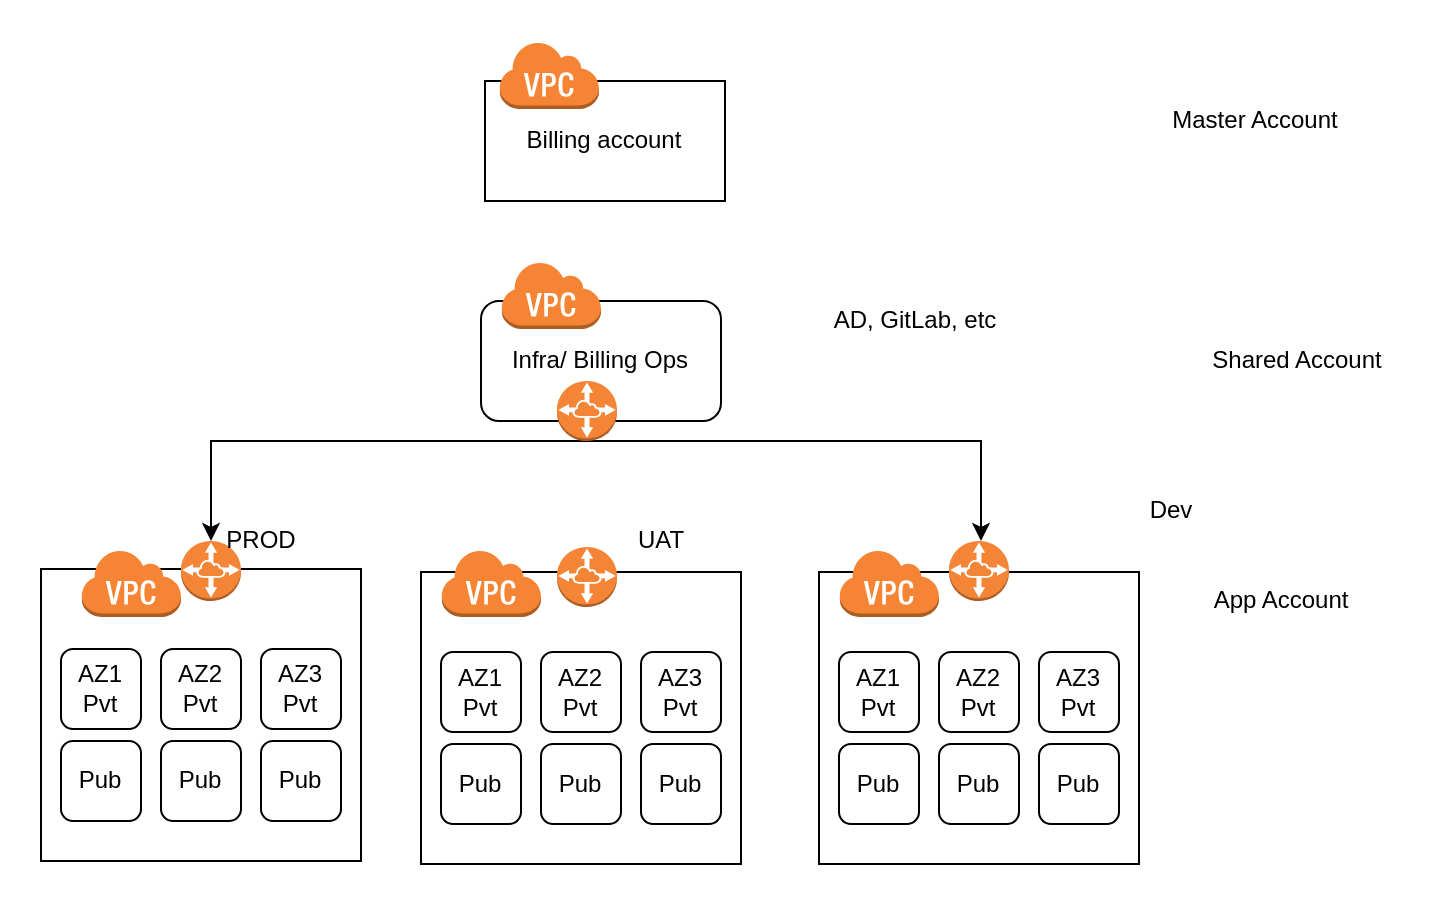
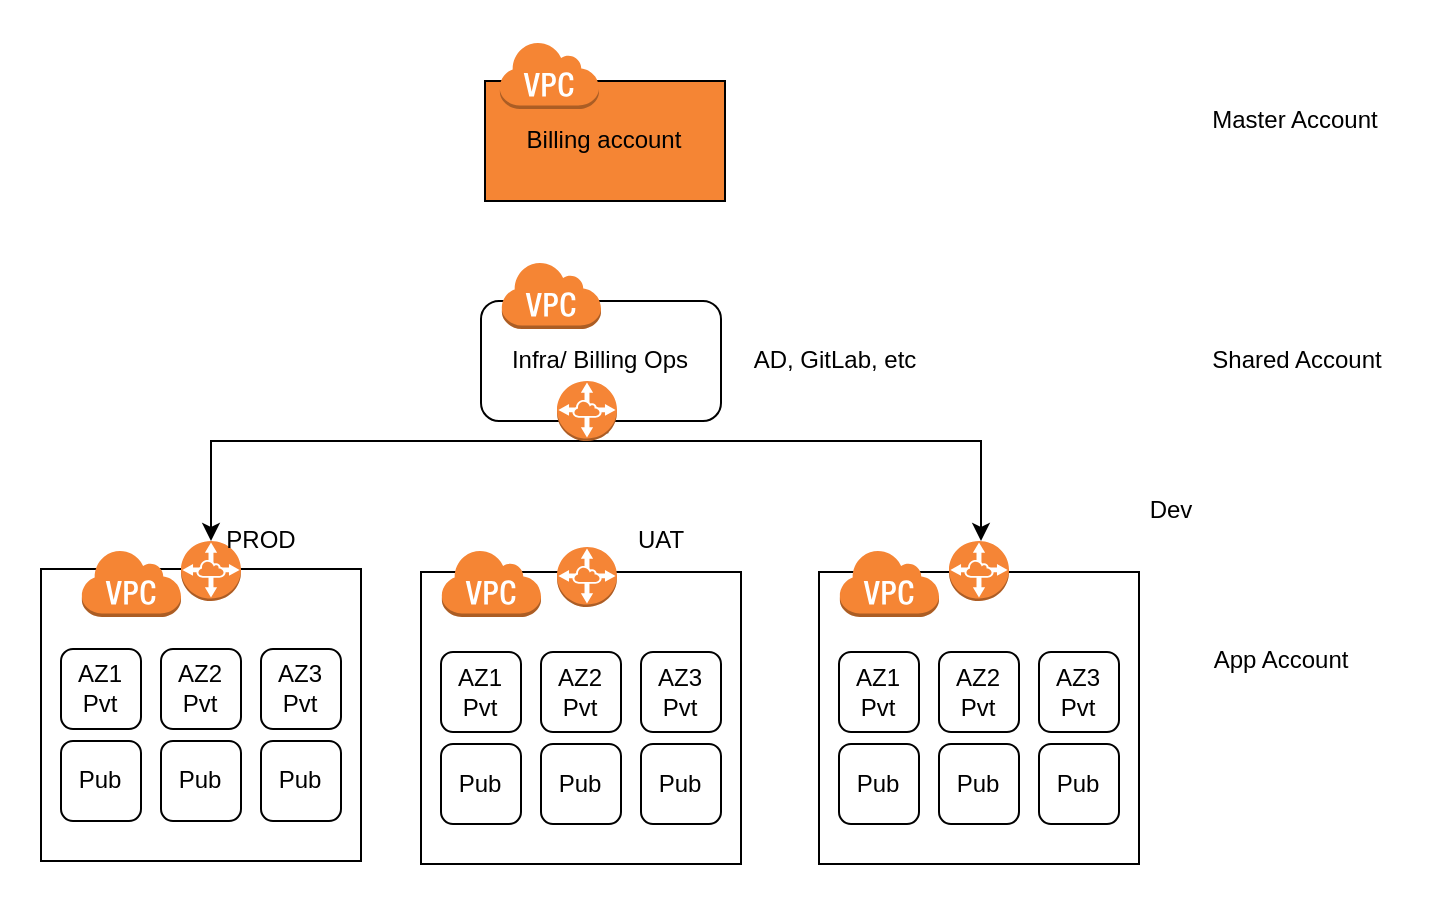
(1255, 121) -> (1295, 121)
(605, 141) -> (605, 141)
(915, 321) -> (835, 361)
(1281, 601) -> (1281, 661)
